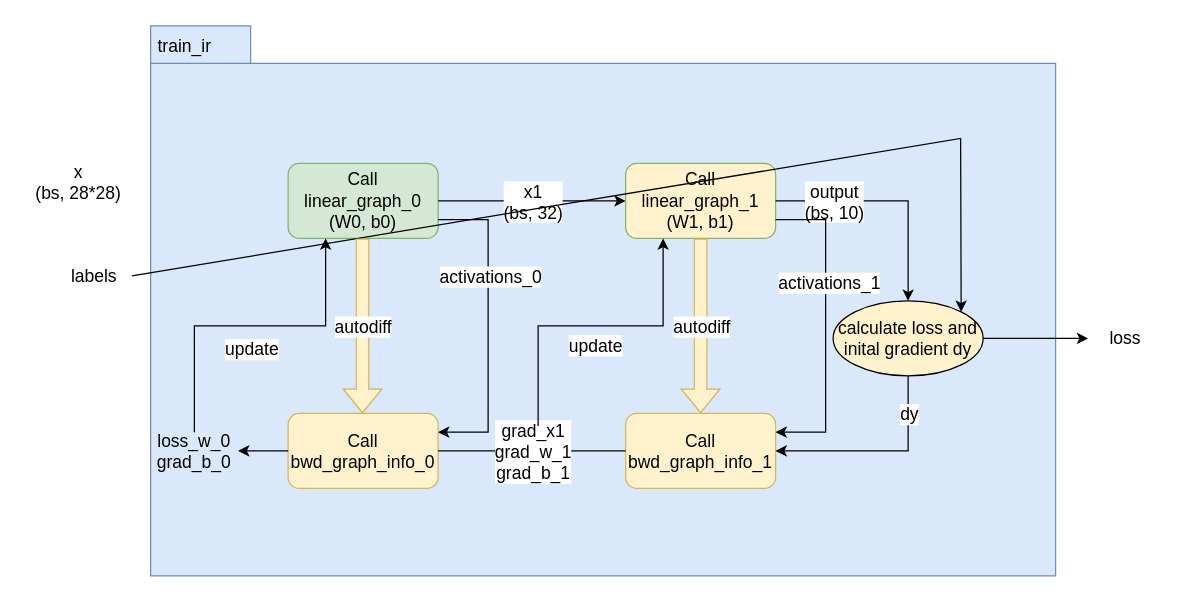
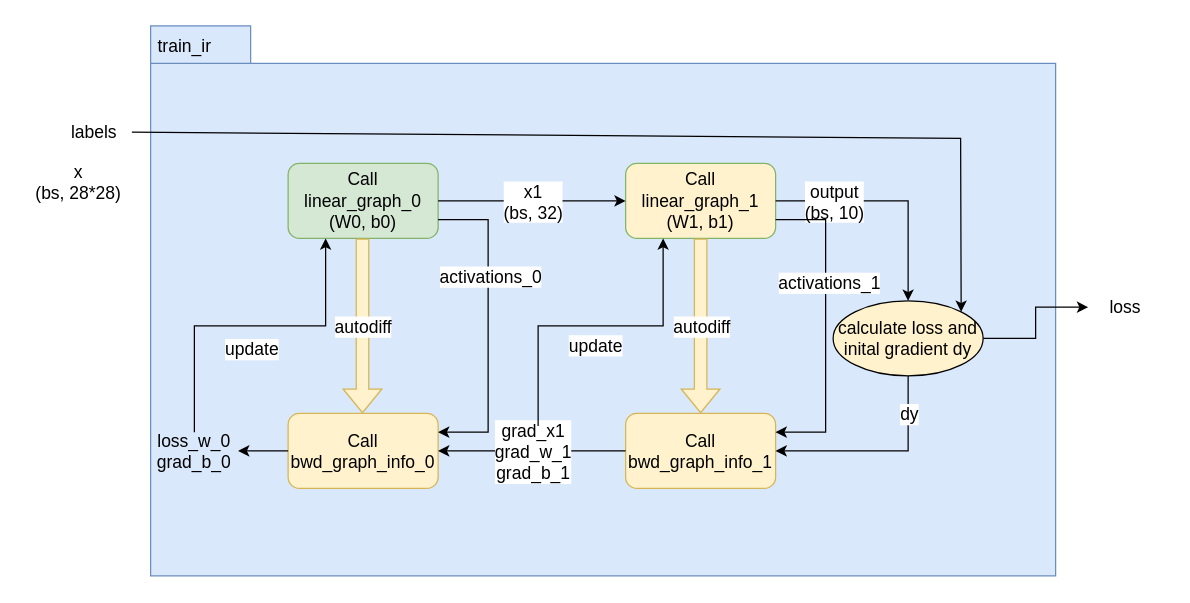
(94, 276) -> (94, 132)
(1126, 338) -> (1126, 307)
(444, 451) -> (448, 451)
